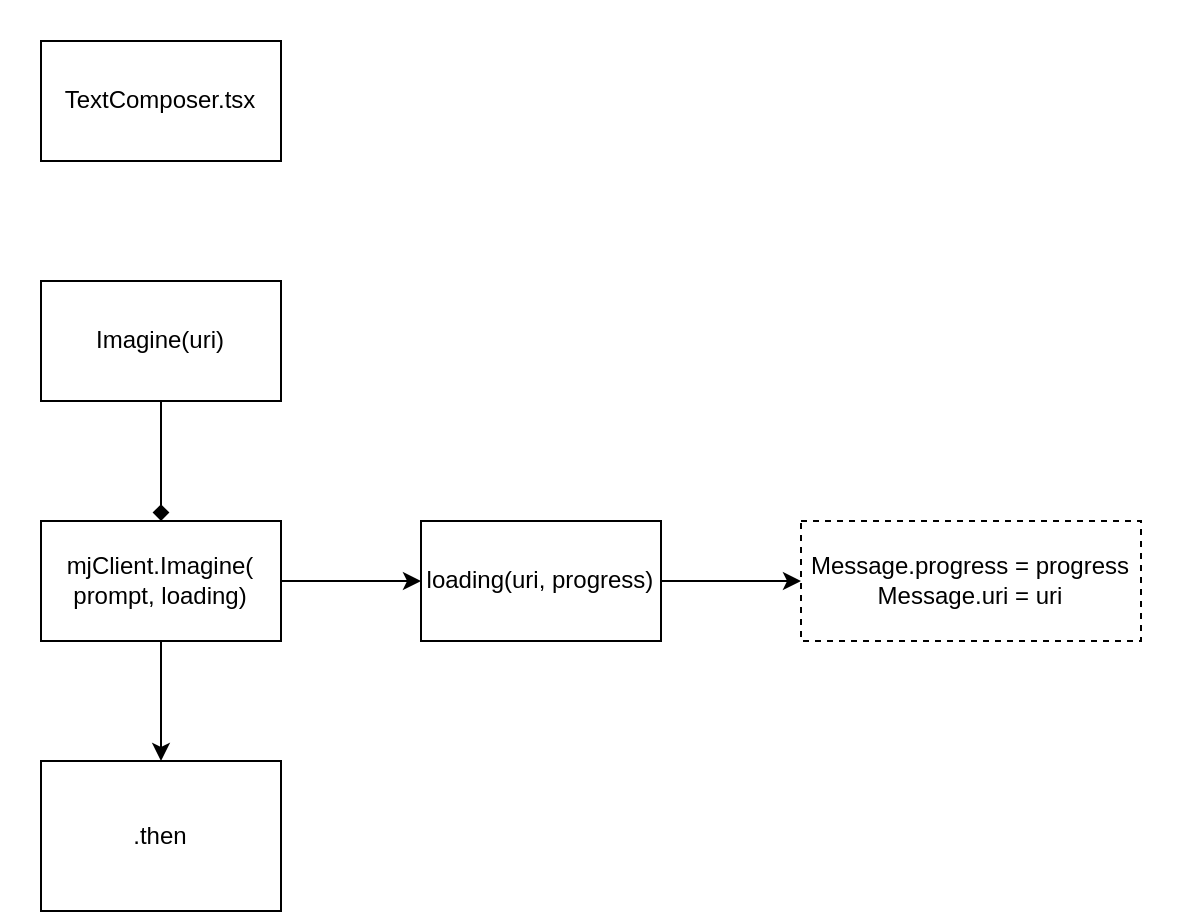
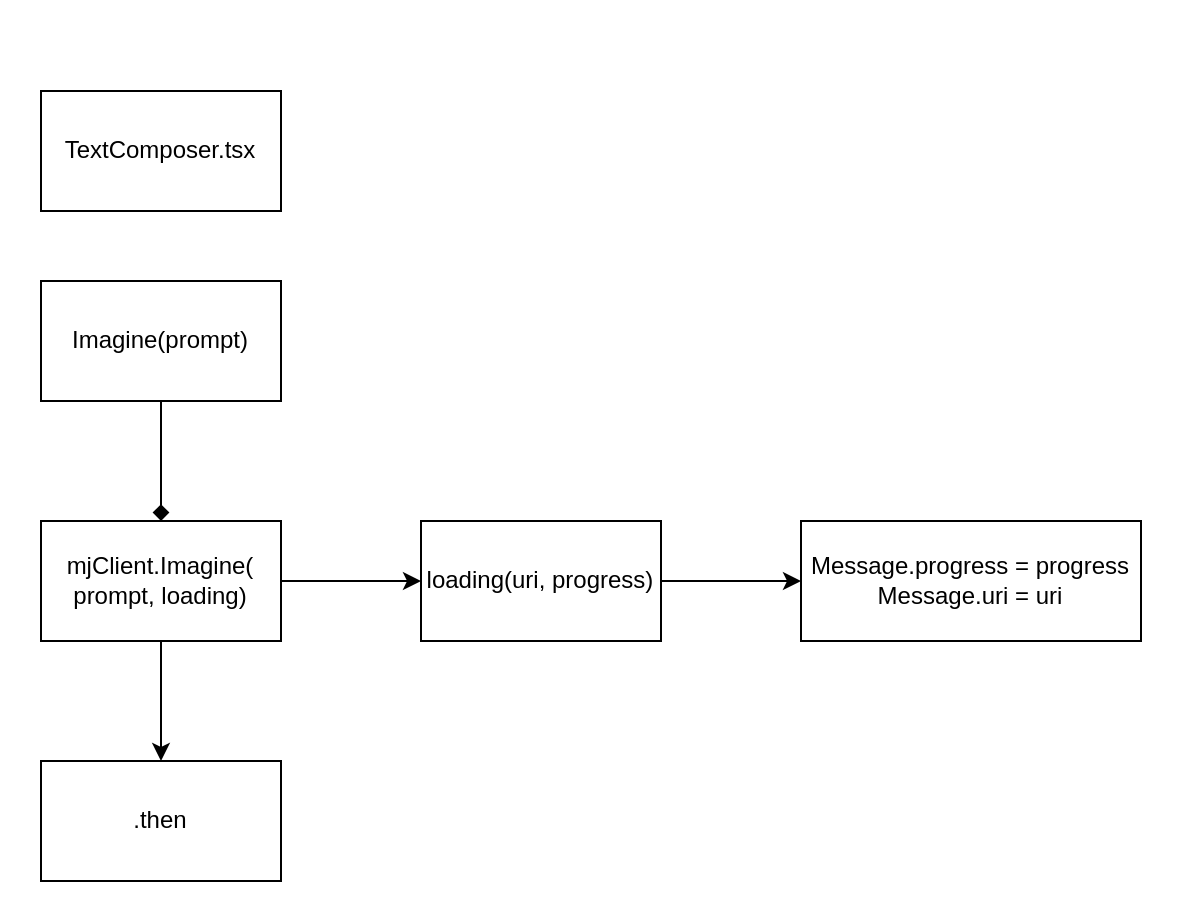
(161, 101) -> (161, 151)
(161, 341) -> (161, 341)
(971, 581) -> (971, 581)
(161, 836) -> (161, 821)
